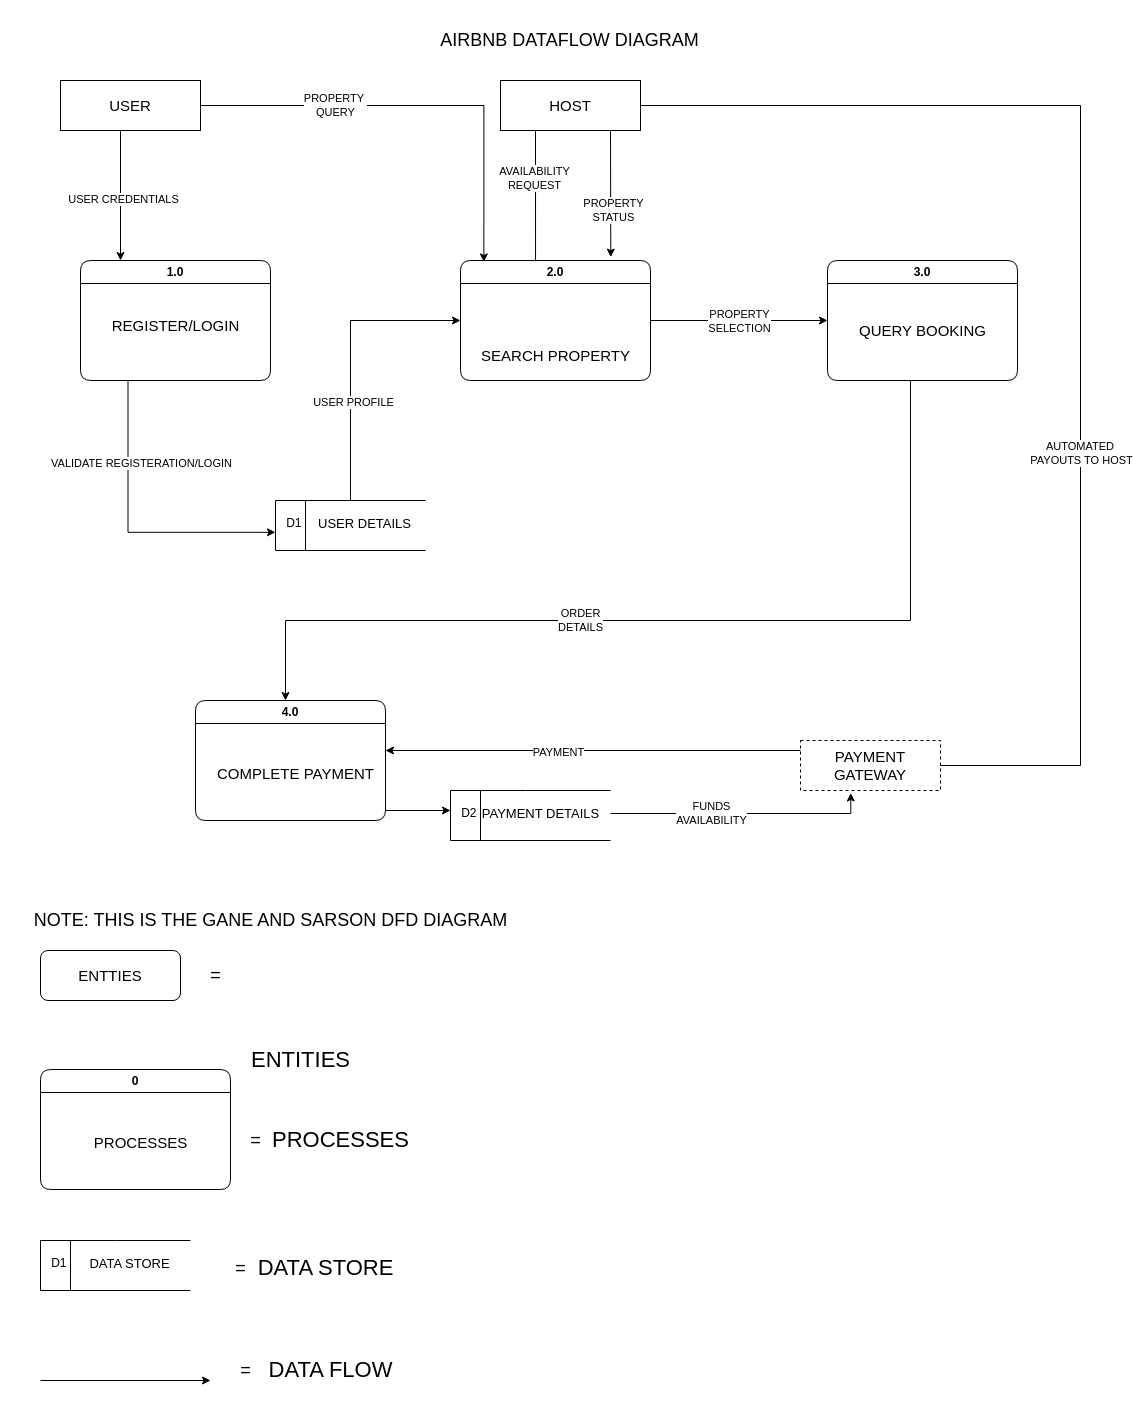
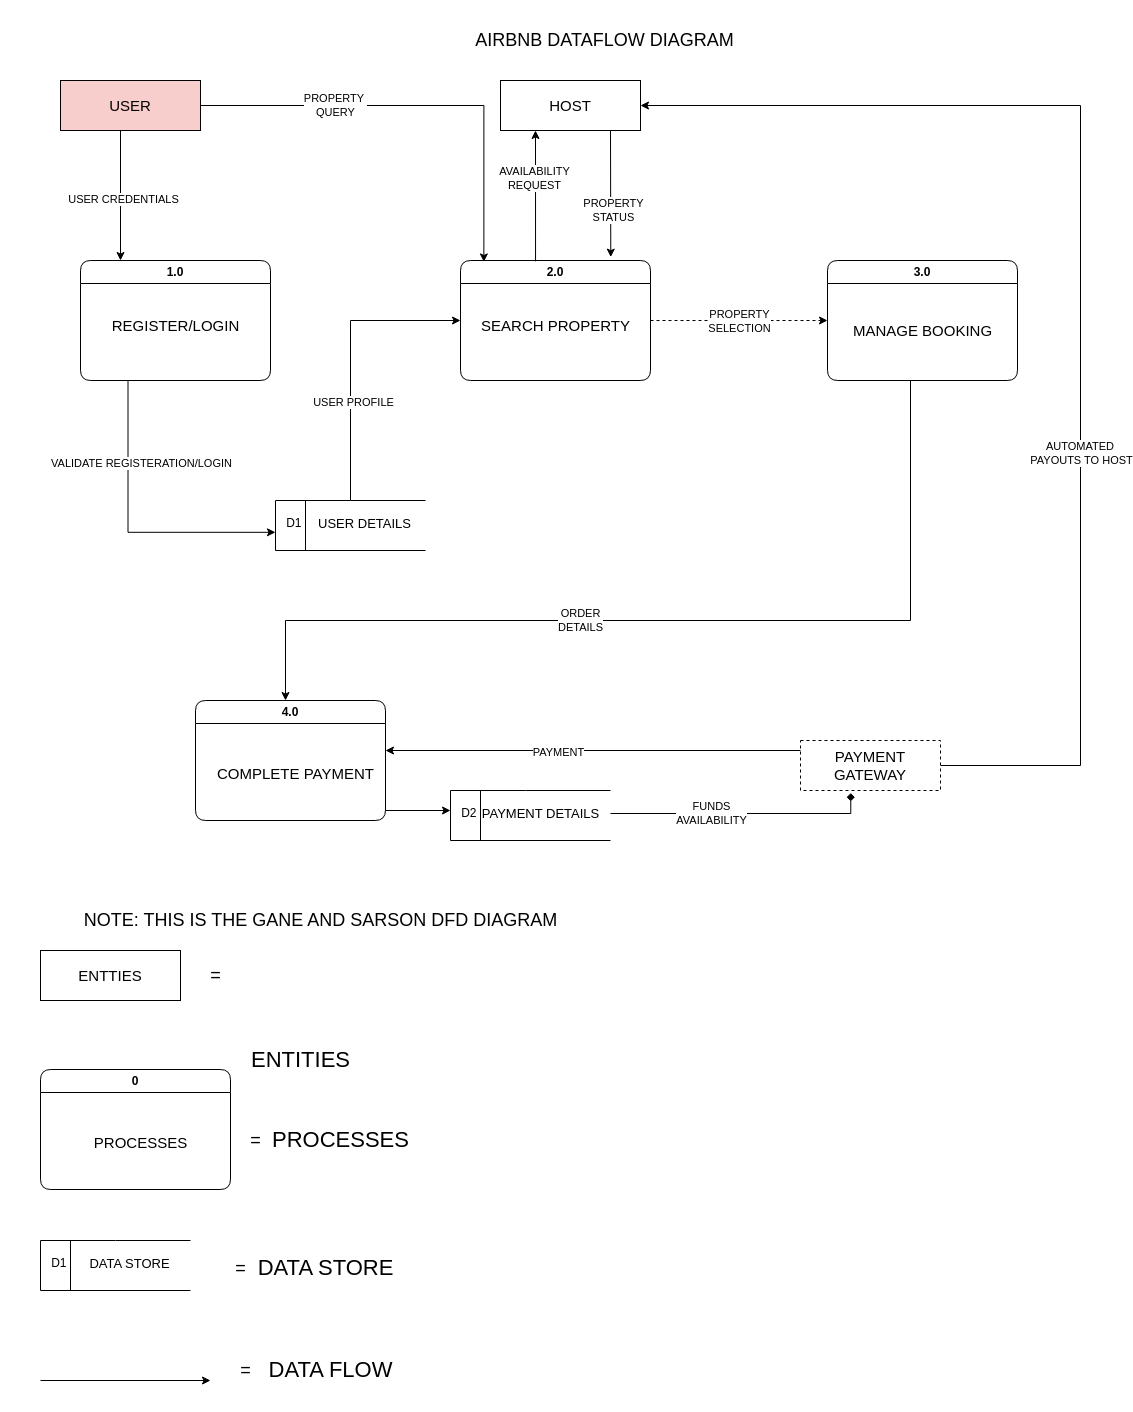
(570, 41) -> (605, 41)
(131, 106) -> (131, 106)
(647, 106) -> (649, 106)
(536, 136) -> (536, 139)
(680, 321) -> (680, 321)
(923, 331) -> (923, 331)
(556, 356) -> (556, 326)
(851, 801) -> (851, 802)
(271, 921) -> (321, 921)
(111, 976) -> (111, 976)
